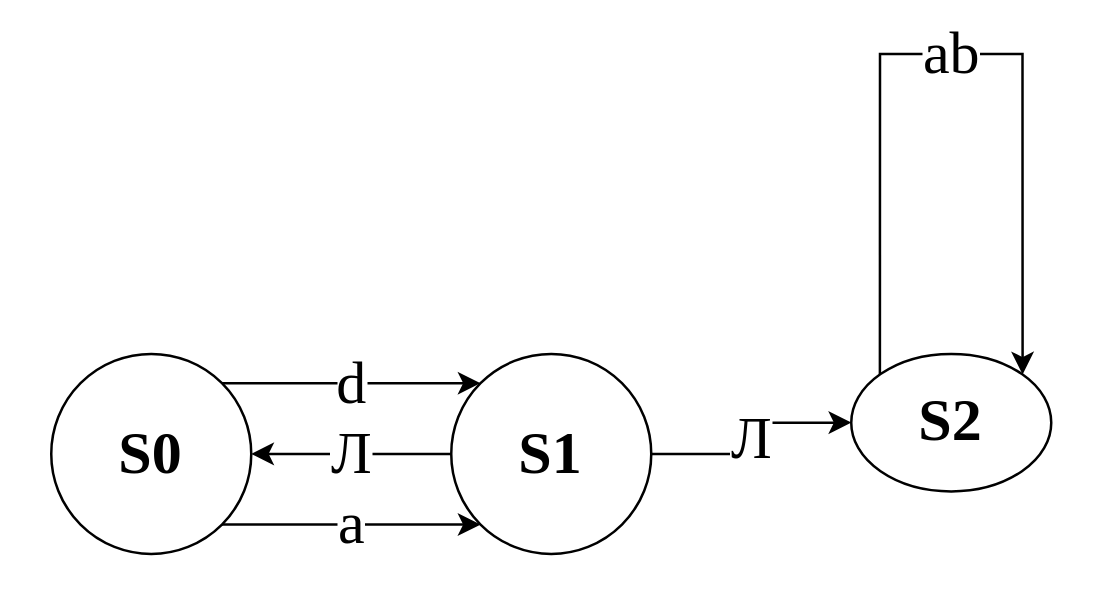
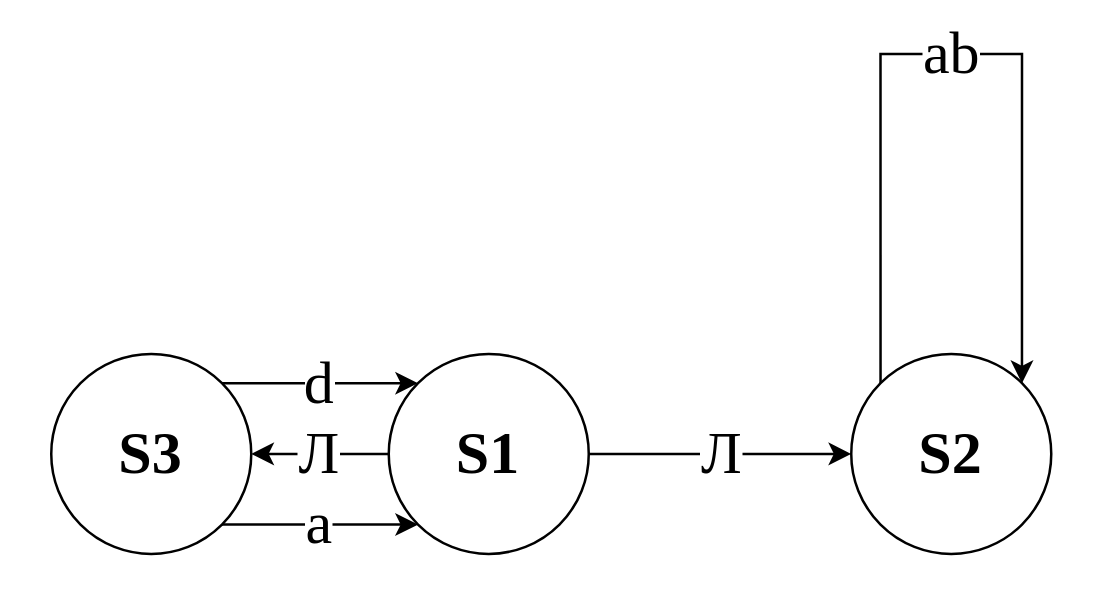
(951, 422) -> (951, 454)
(151, 454) -> (151, 454)
(551, 454) -> (489, 454)
